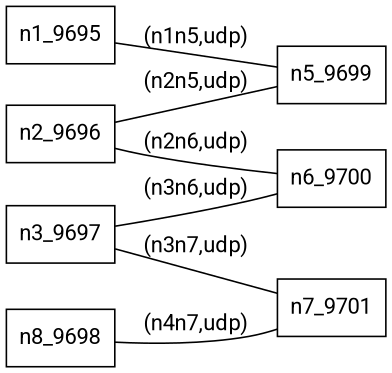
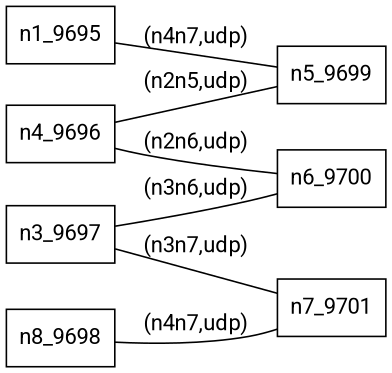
(196, 37) -> (196, 37)
(61, 134) -> (61, 134)
